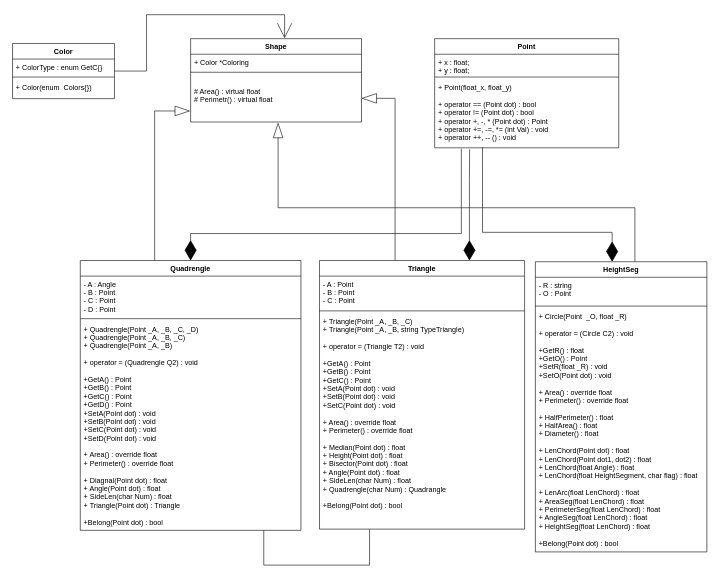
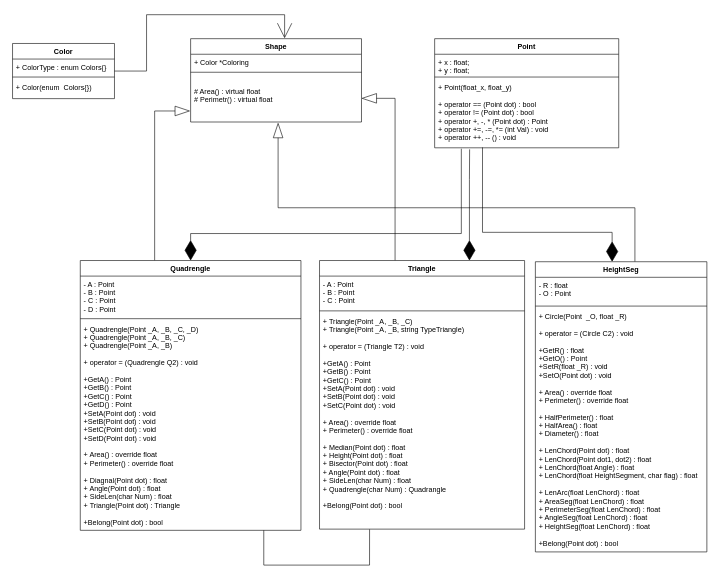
(60, 67) -> (63, 67)
(101, 284) -> (101, 284)
(558, 286) -> (556, 286)
